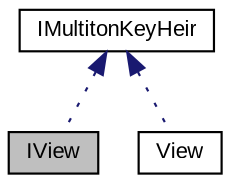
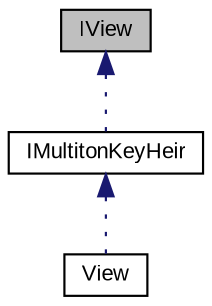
(80, 102) -> (106, 103)
